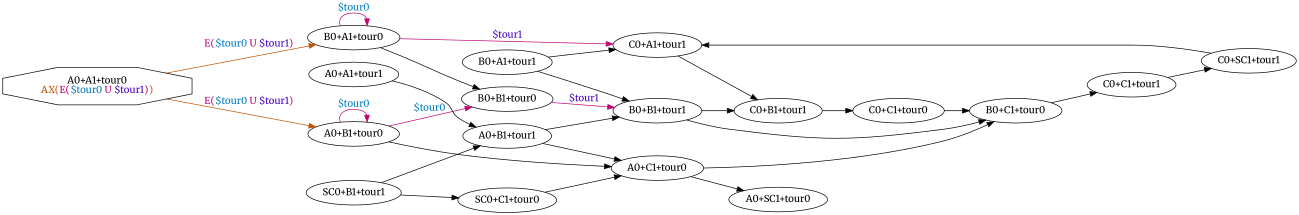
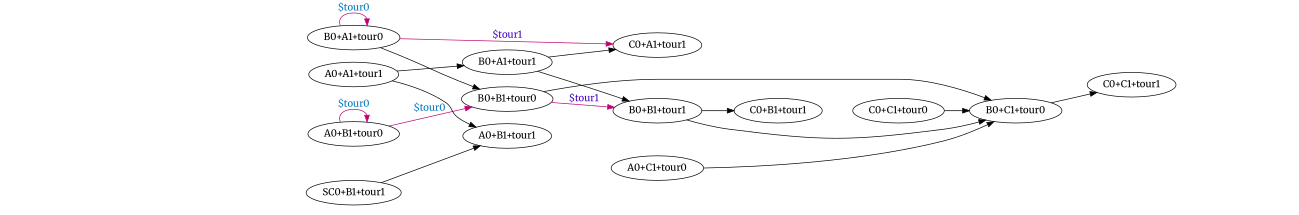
(1249, 61) -> none
none -> (421, 69)
(715, 76) -> none
none -> (765, 79)
(97, 86) -> none
(834, 111) -> none
(579, 124) -> none
(578, 151) -> none
(496, 159) -> none
(507, 200) -> none
(778, 200) -> none
